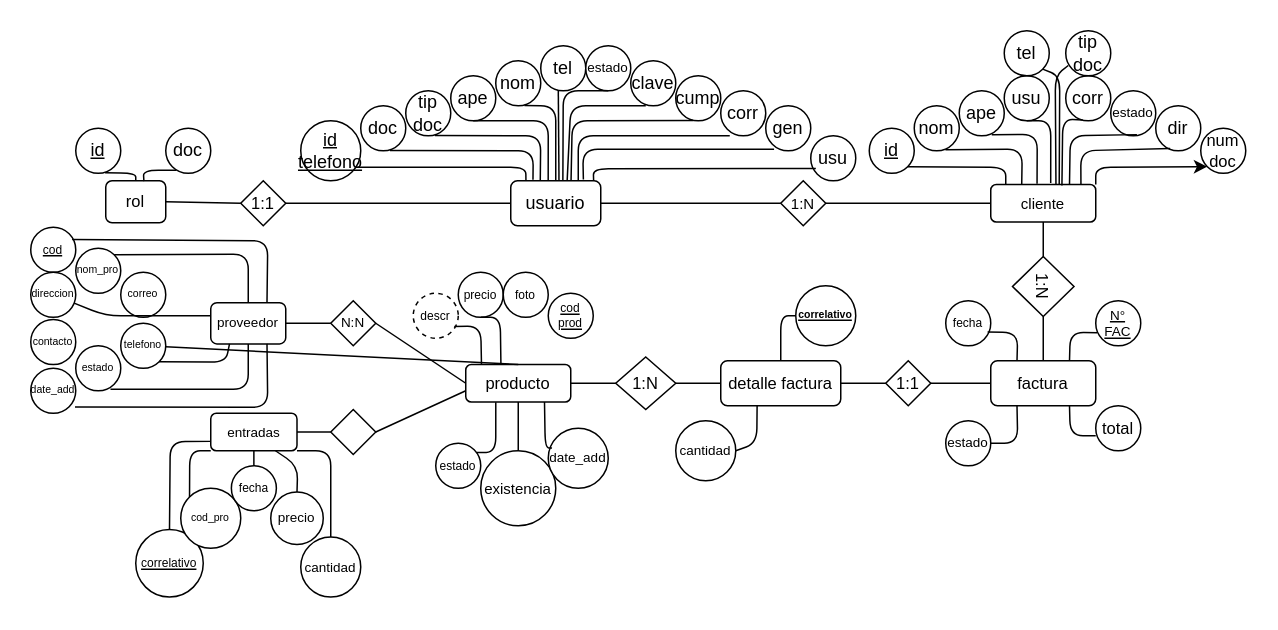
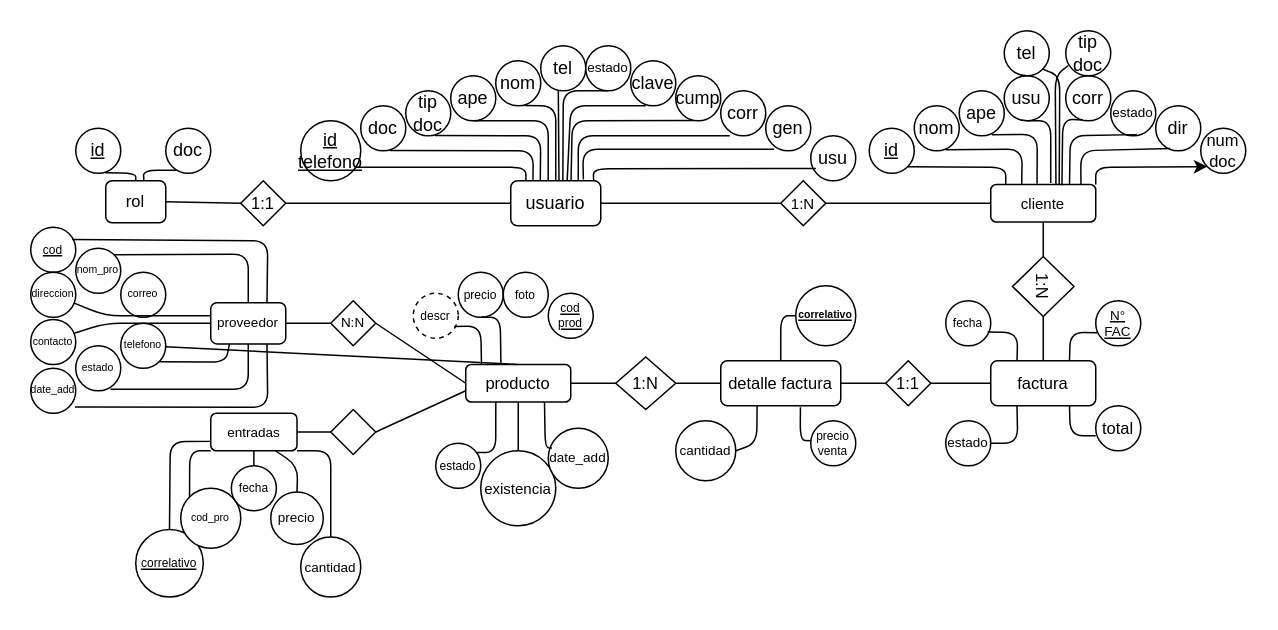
none -> (147, 323)
none -> (800, 425)
none -> (833, 443)
